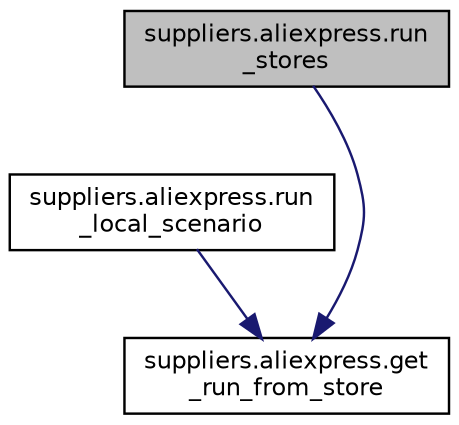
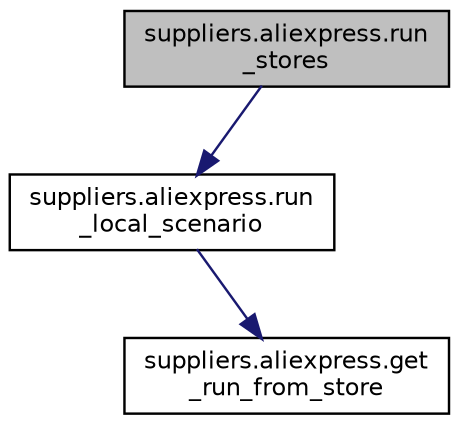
(363, 200) -> (237, 121)
